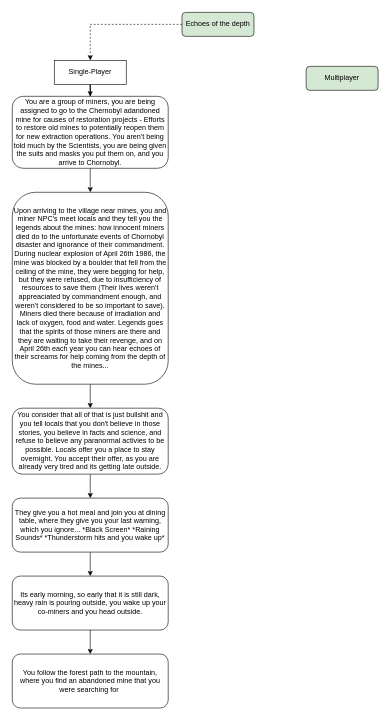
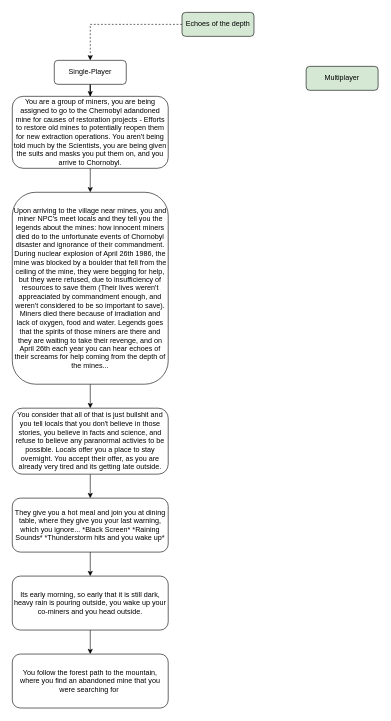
(90, 72) -> (90, 72)
